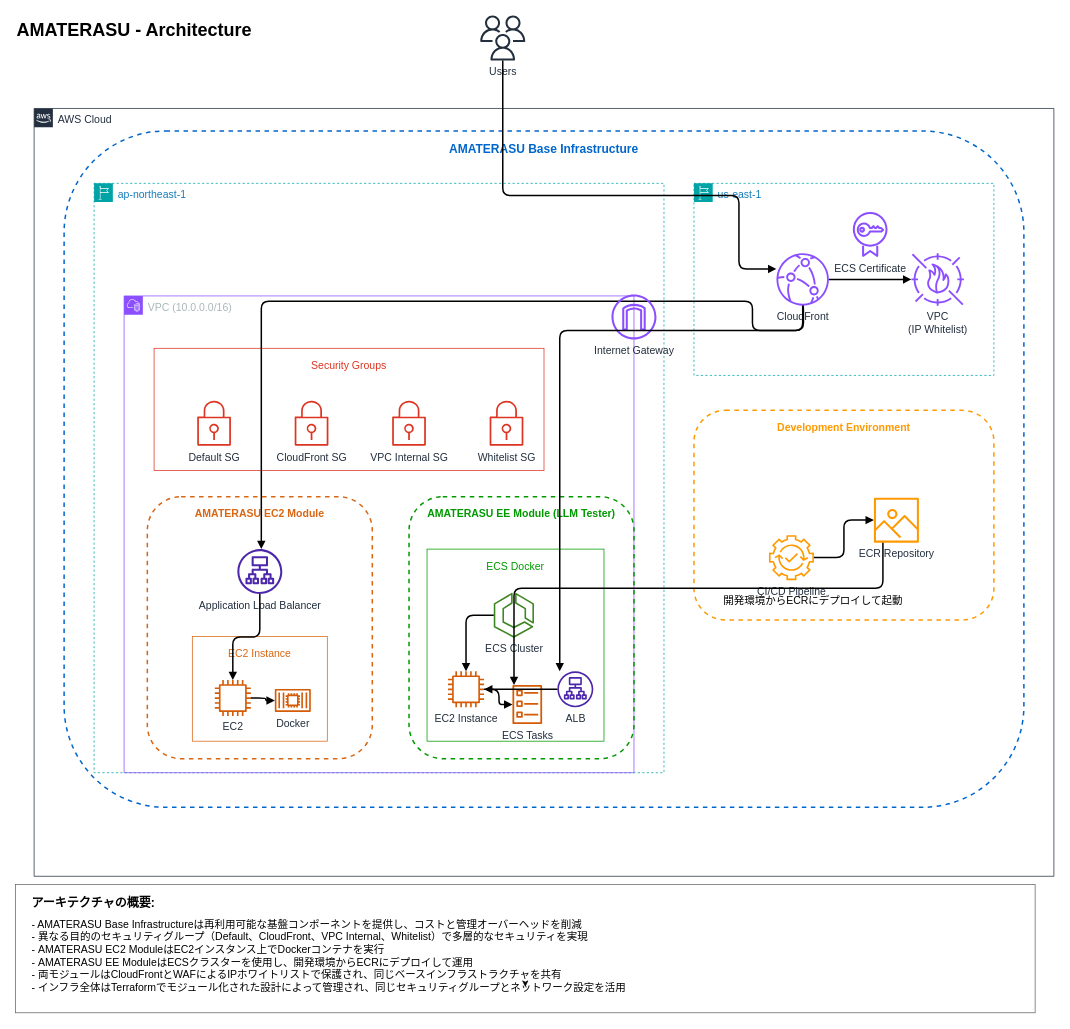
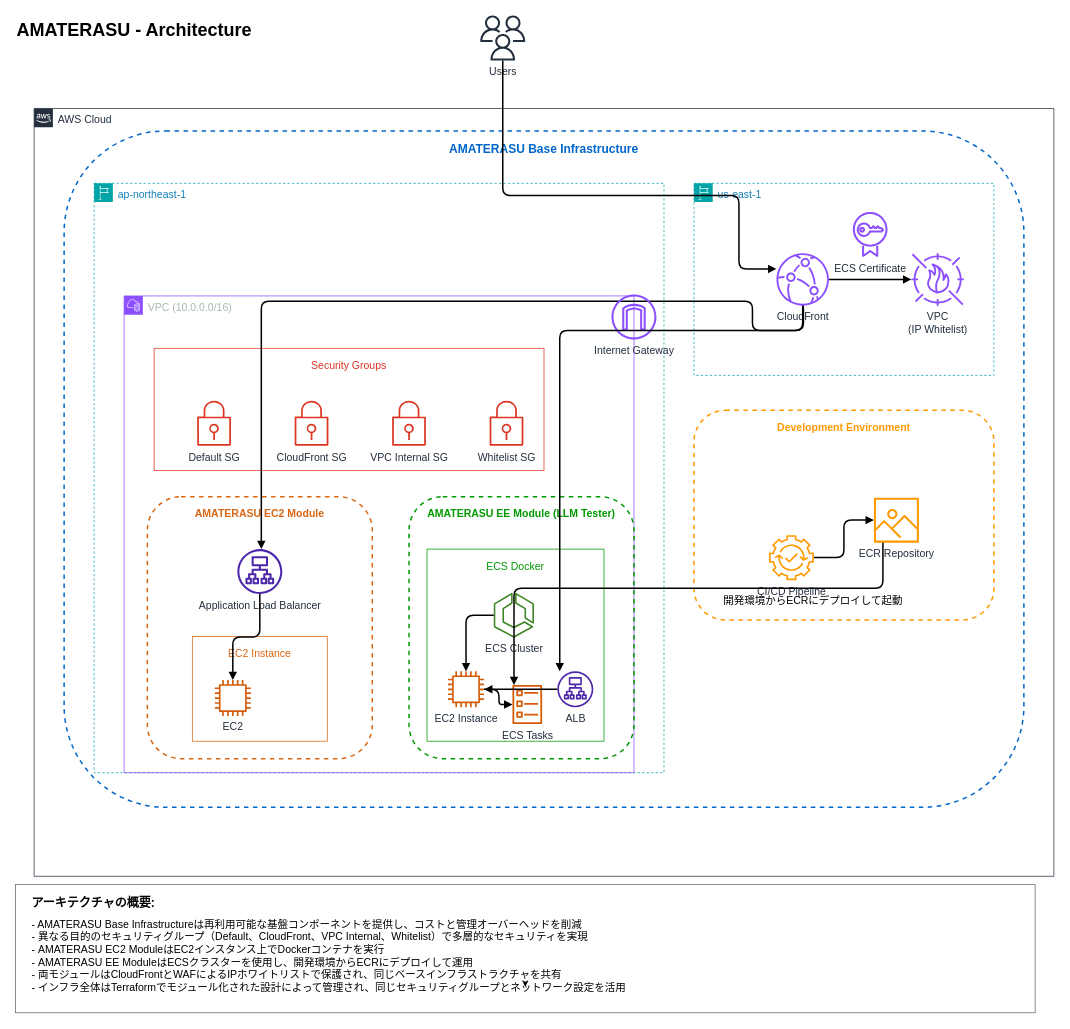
(265, 699) -> none
(293, 700) -> none
